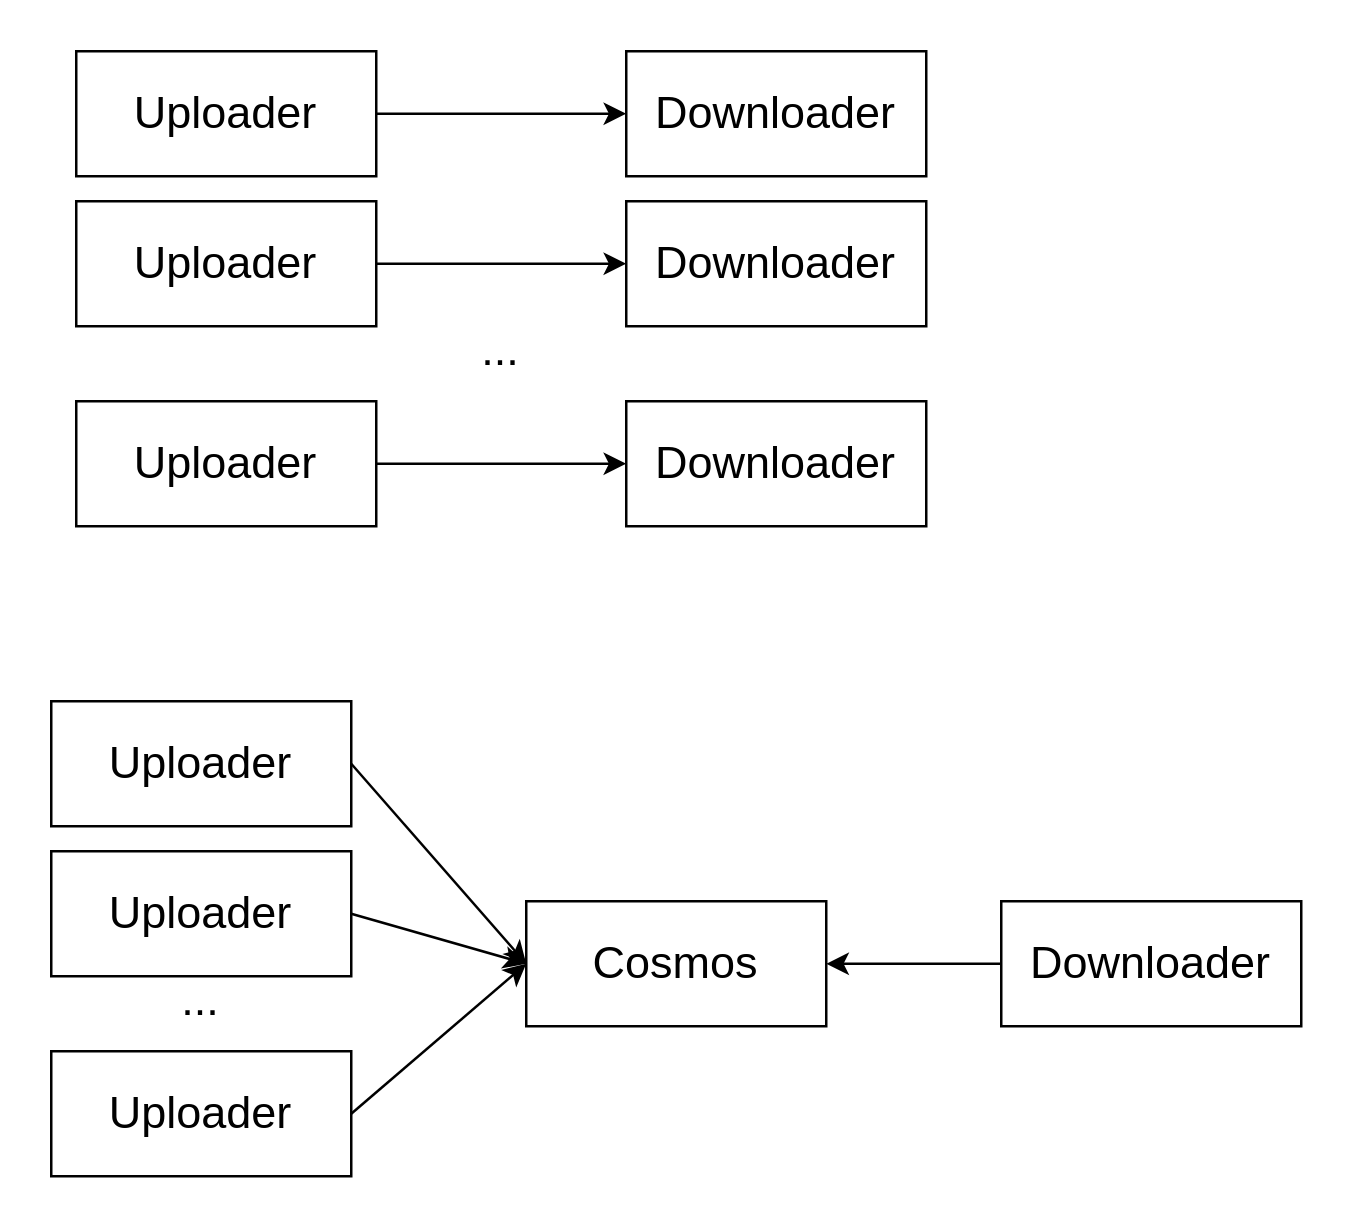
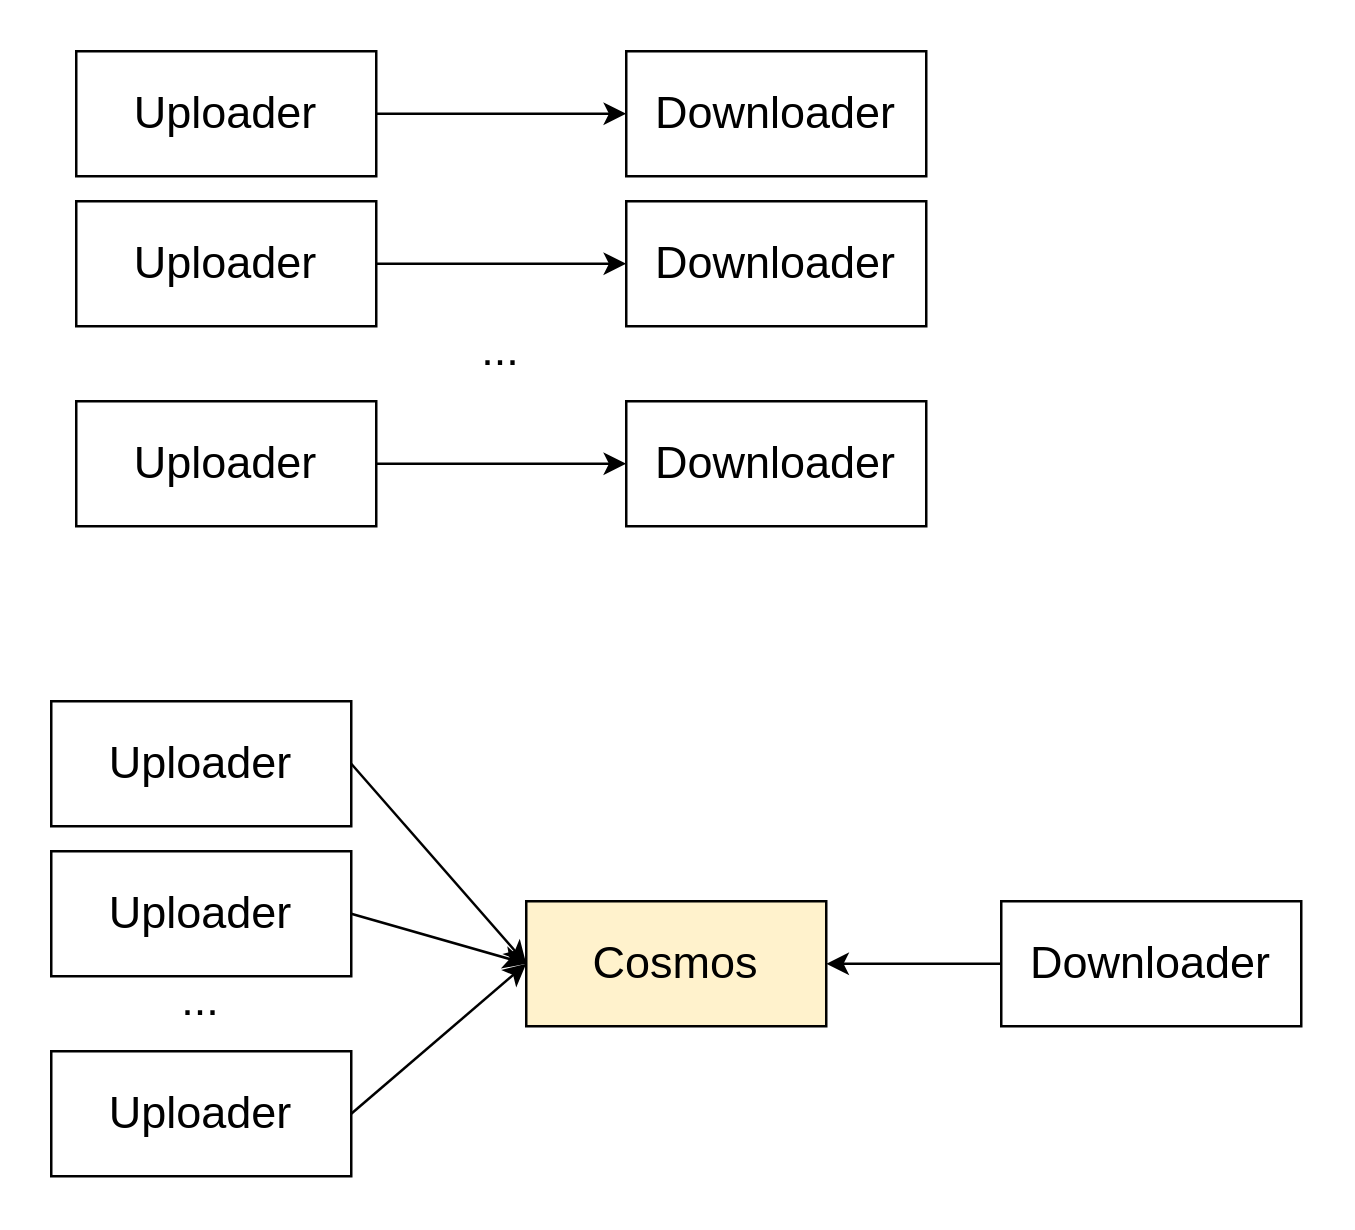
(676, 964) -> (676, 964)
